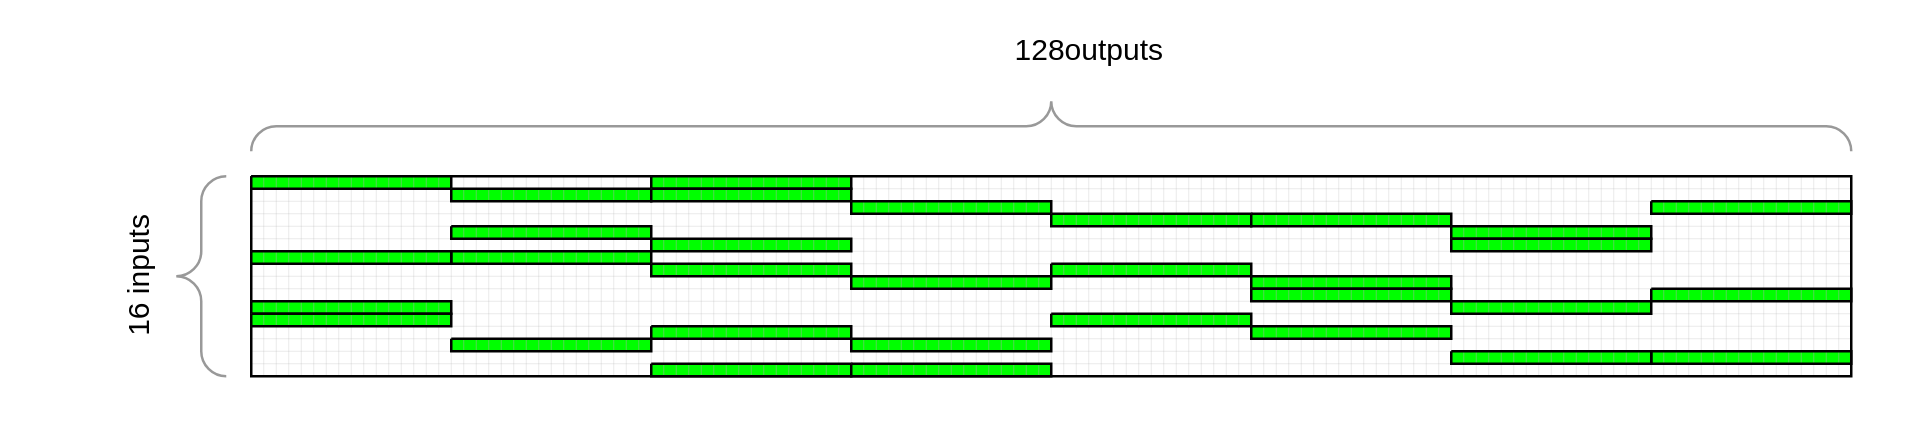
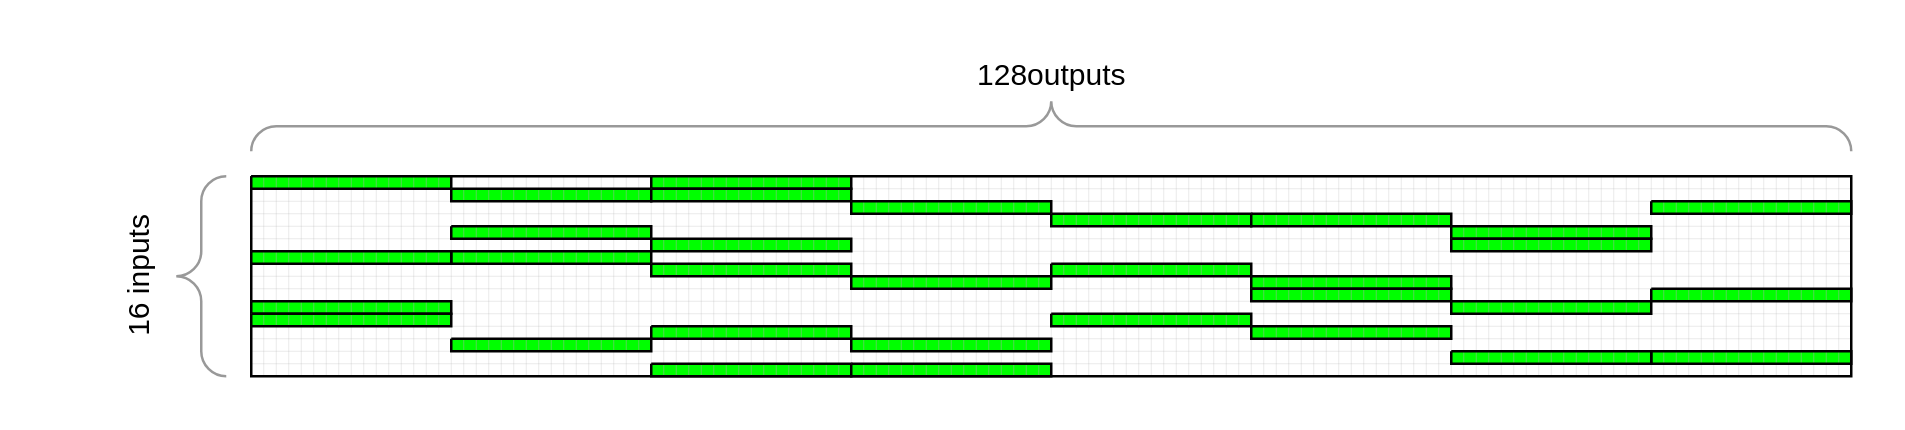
(1089, 51) -> (1051, 76)
